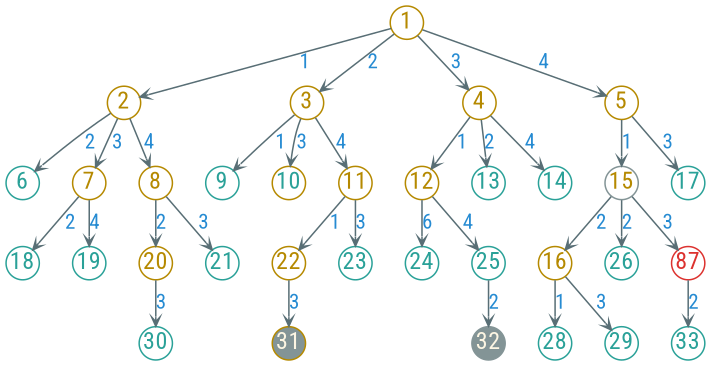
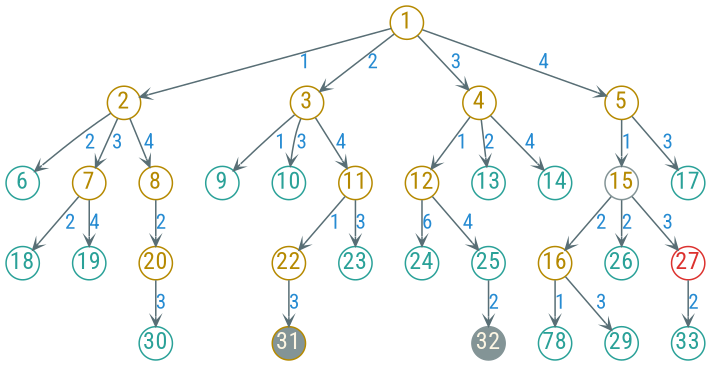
(289, 183) -> (289, 183)
(222, 263) -> none
(688, 263) -> (688, 263)
(555, 343) -> (555, 343)
